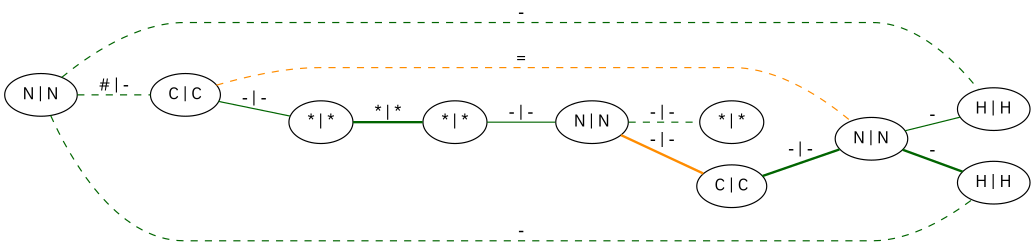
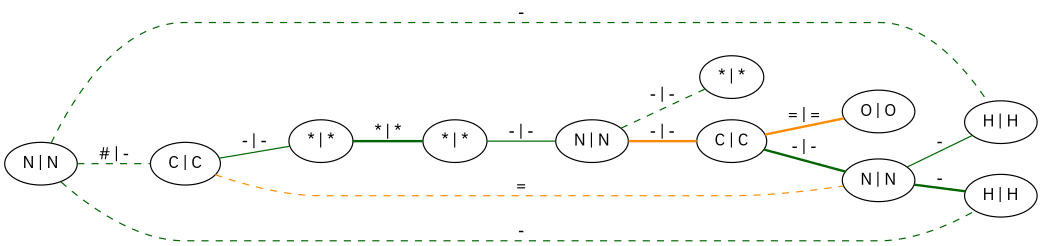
none -> (879, 111)
